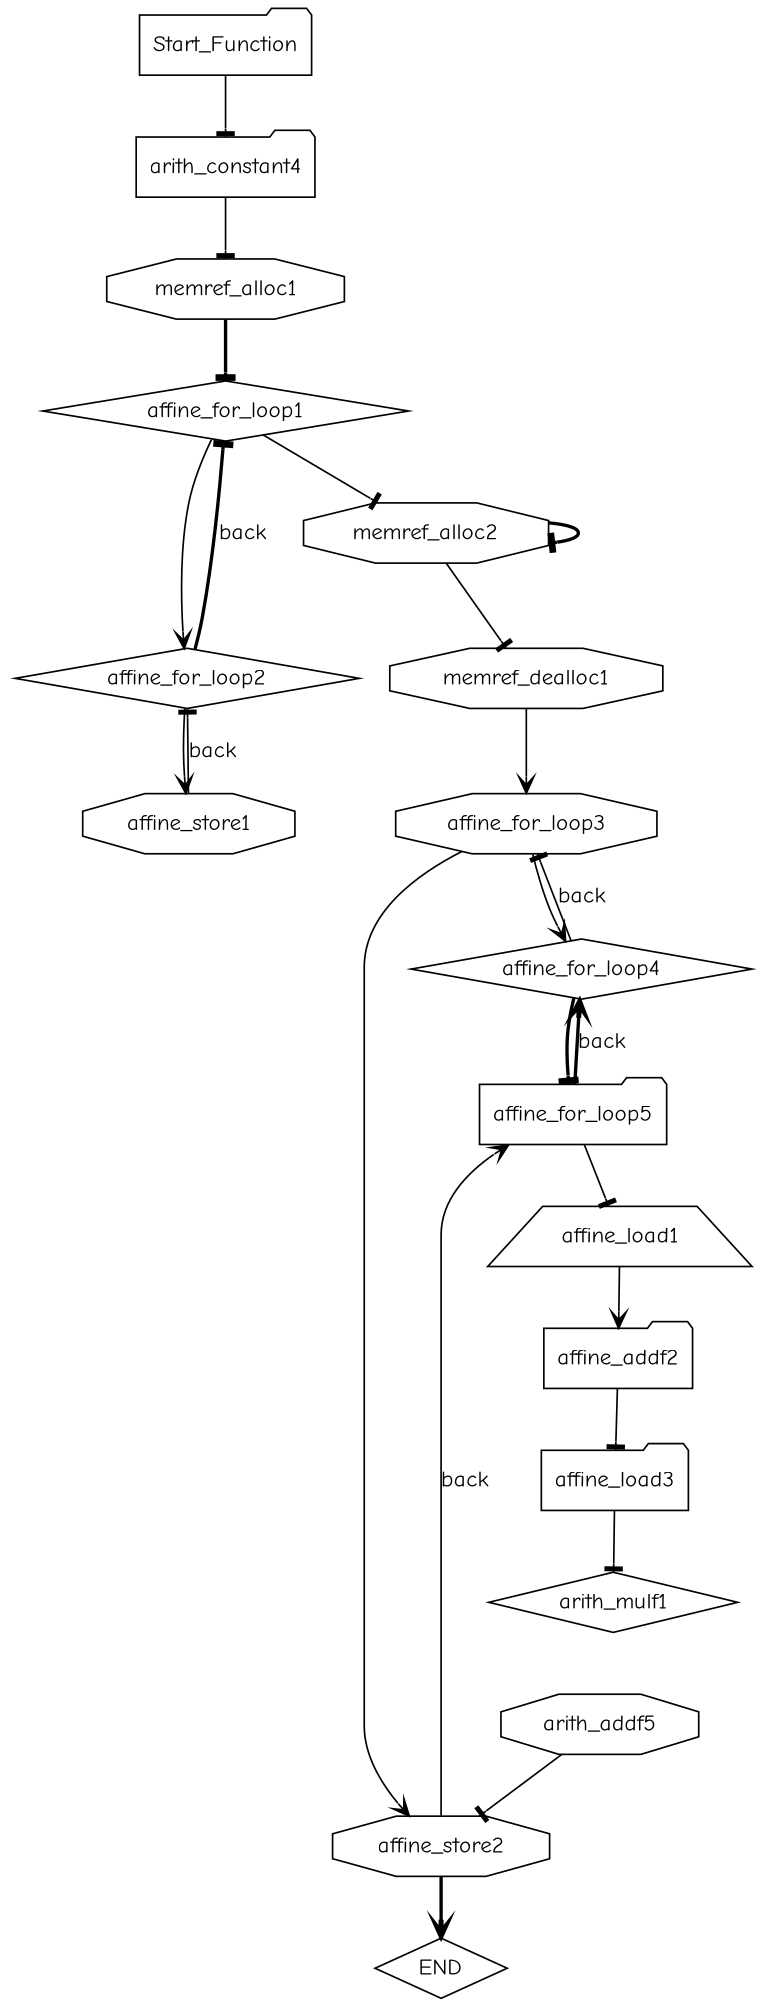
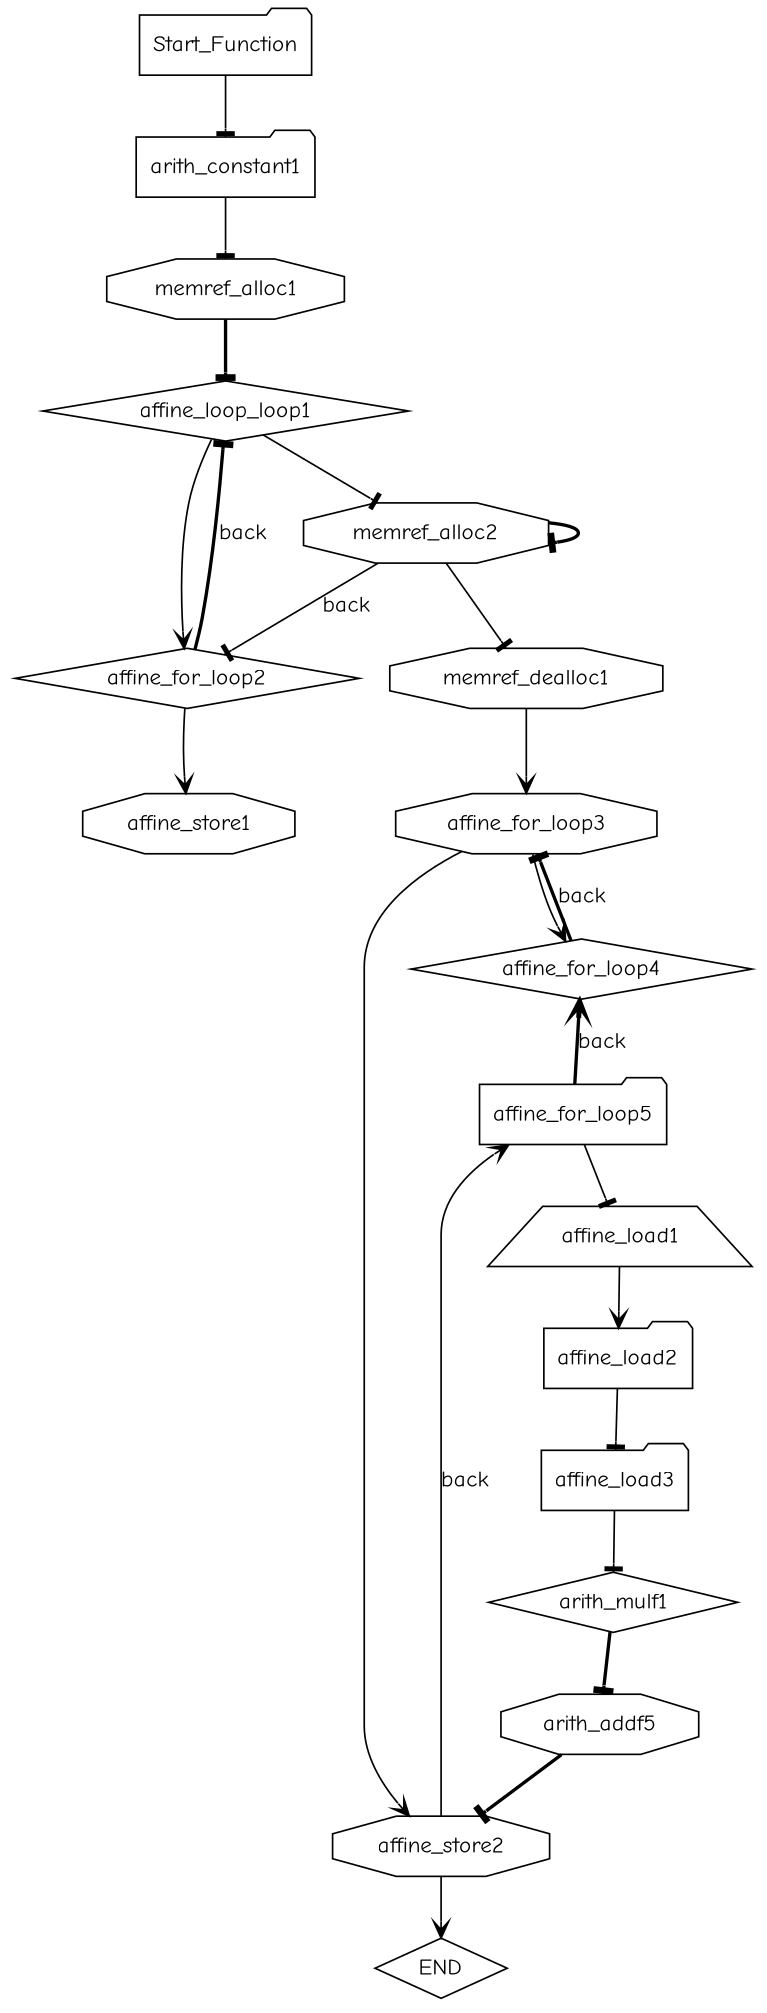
(226, 167) -> (226, 167)
(226, 411) -> (226, 411)
(188, 755) -> (305, 607)
(556, 901) -> (556, 901)
(567, 1036) -> none
(618, 1358) -> (618, 1358)
none -> (607, 1659)
(524, 1783) -> (524, 1783)
(441, 1899) -> (441, 1899)
